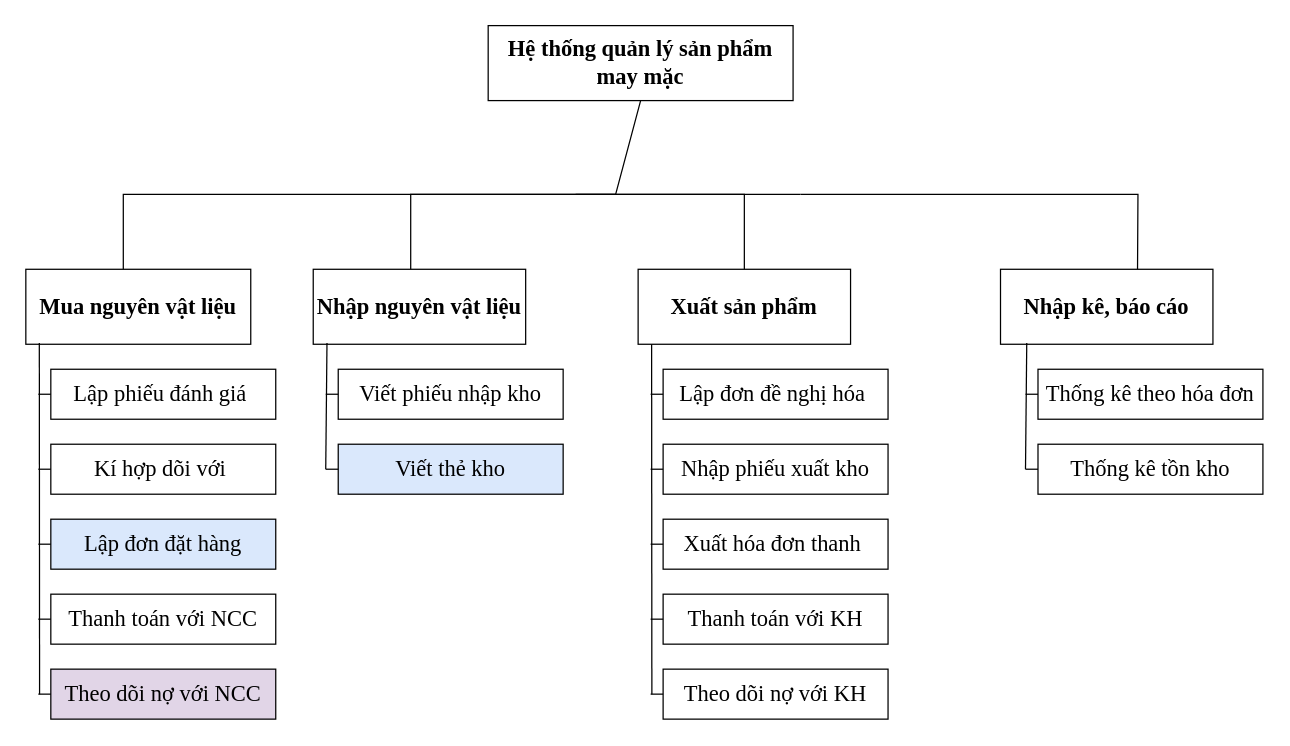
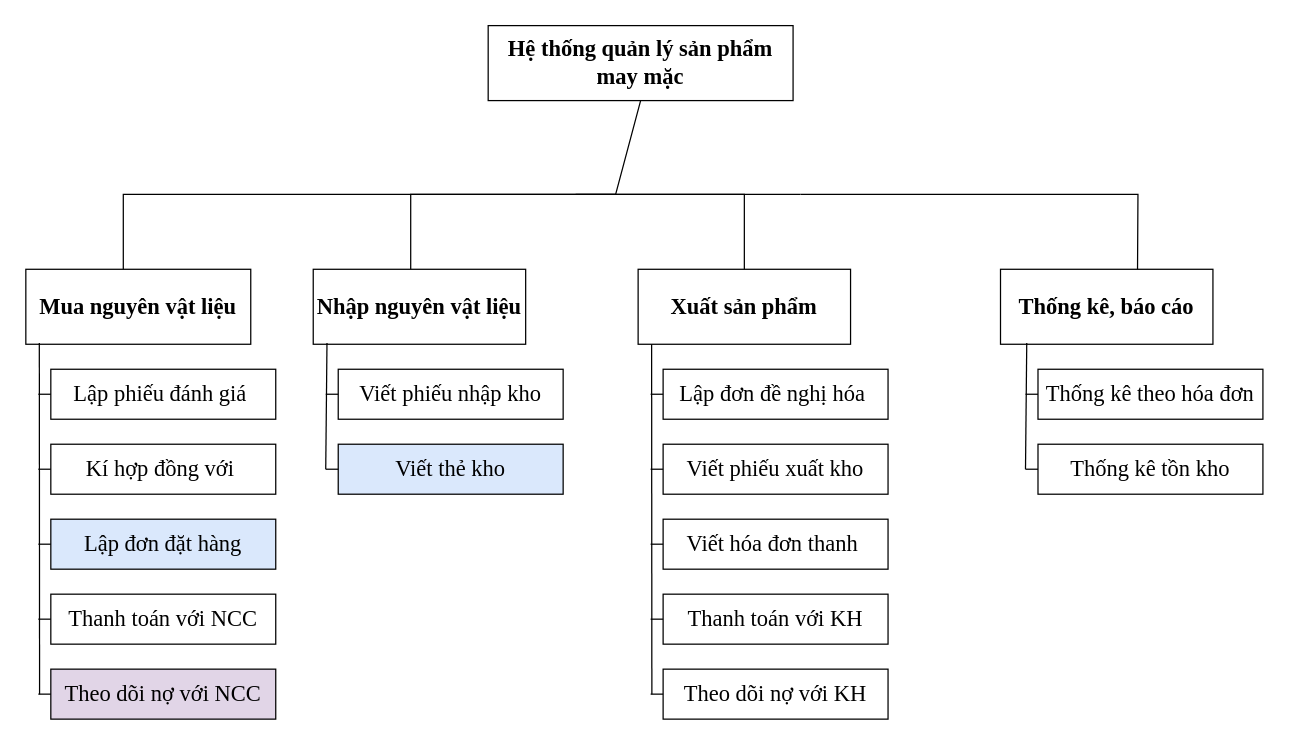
(1107, 307) -> (1107, 307)
(163, 469) -> (163, 469)
(776, 469) -> (776, 469)
(776, 544) -> (776, 544)
